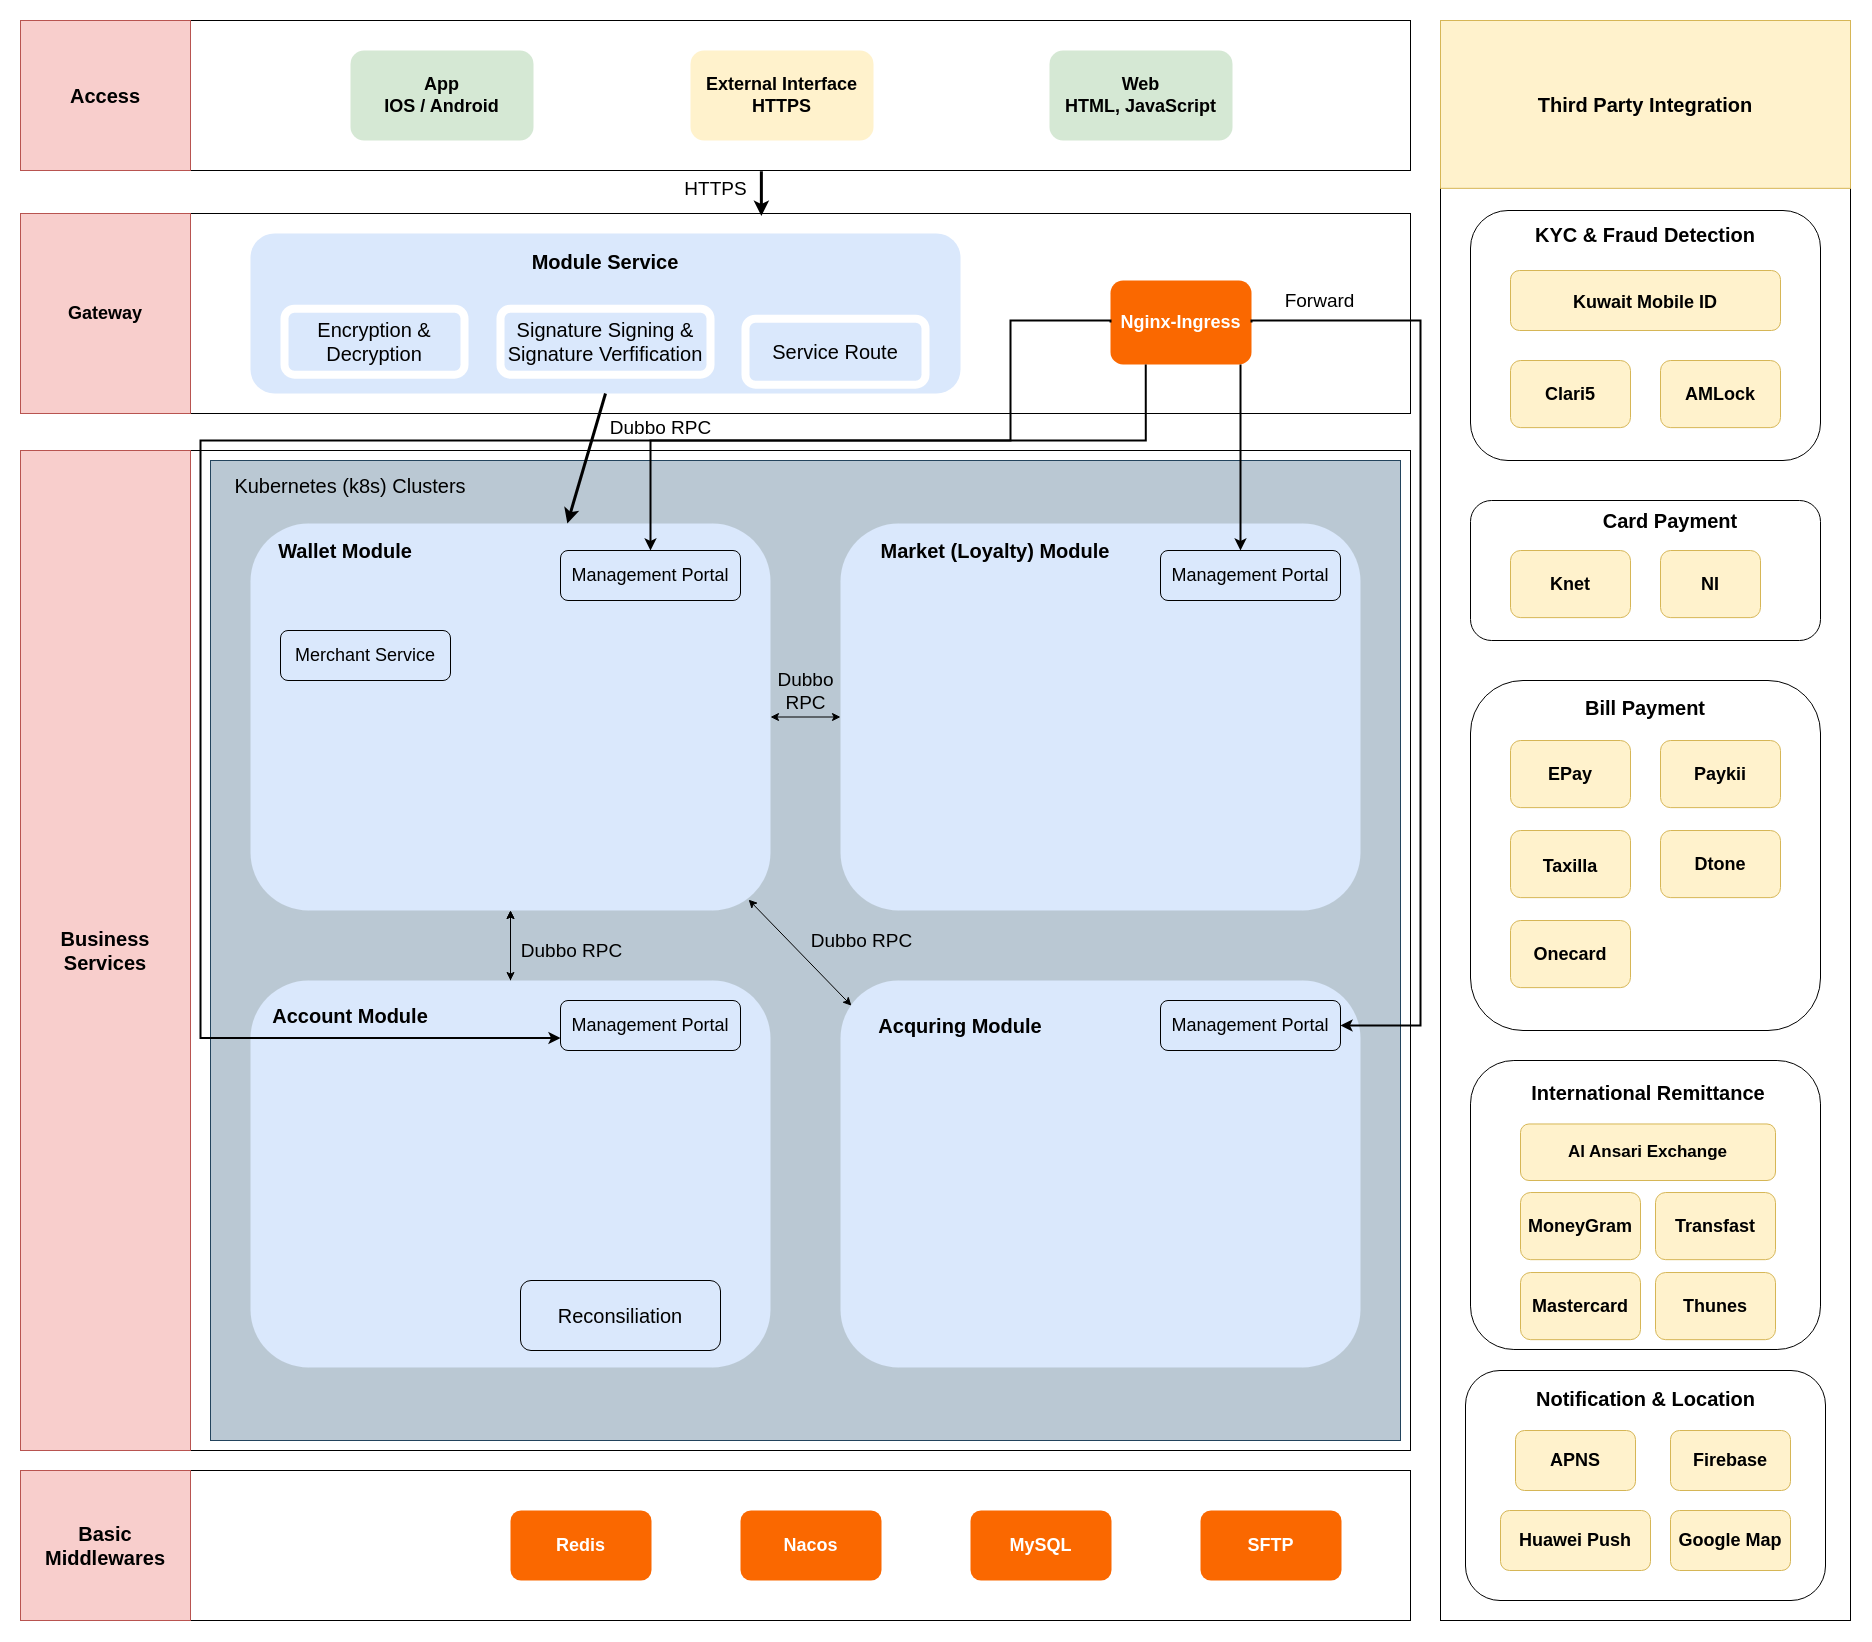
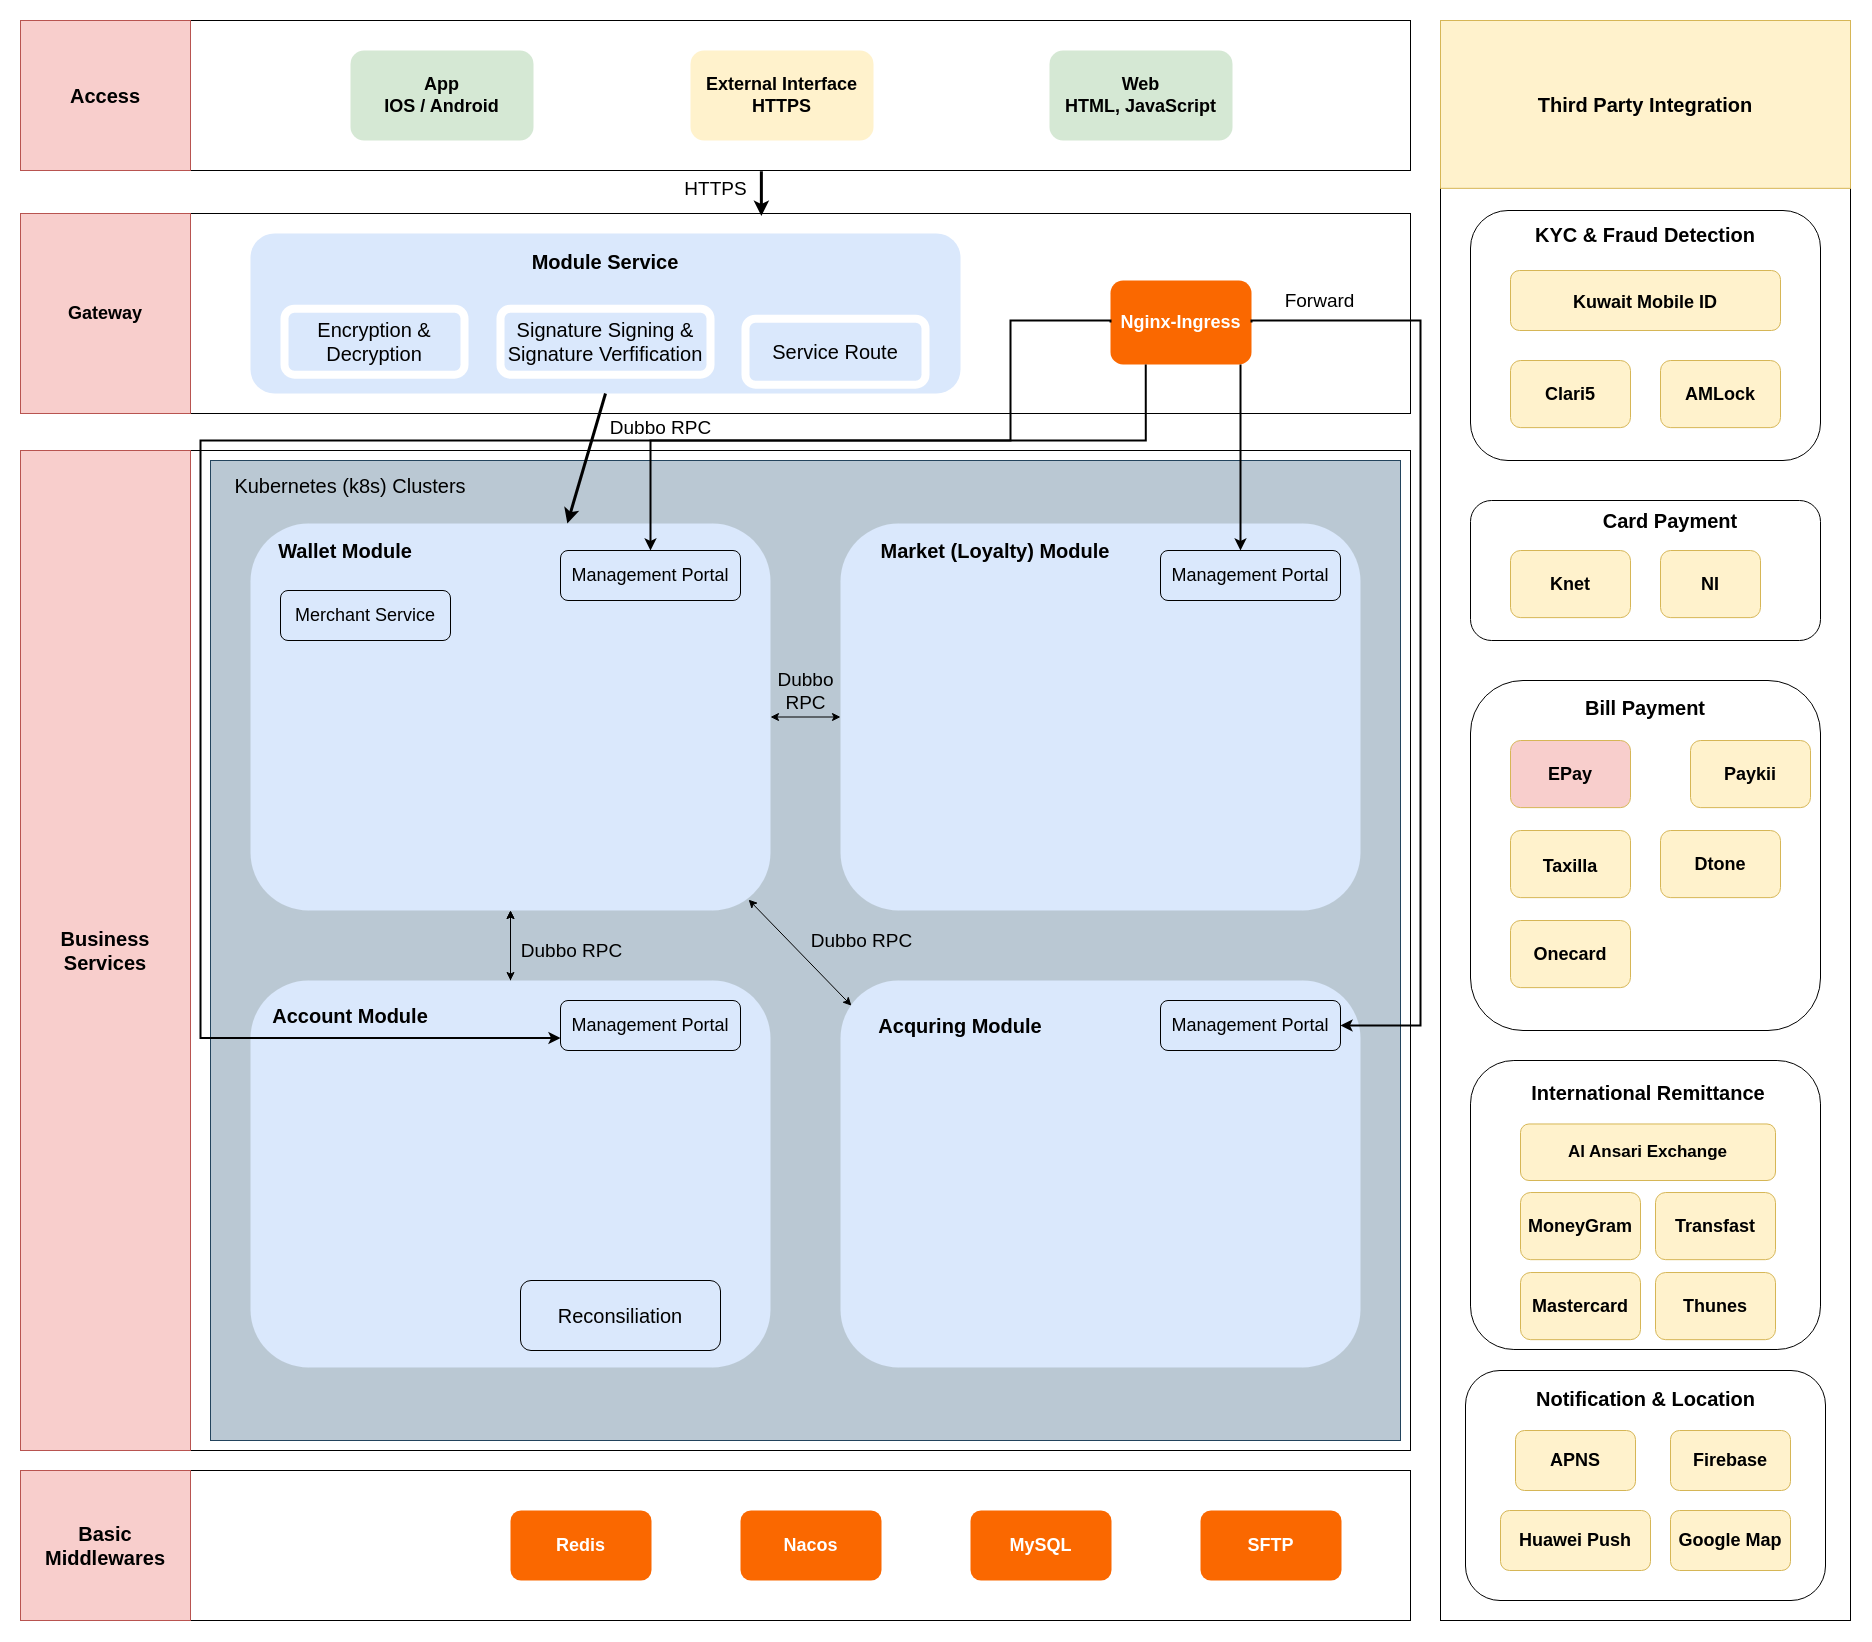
(366, 656) -> (366, 616)
(1571, 774) -> (1571, 774)
(1721, 774) -> (1751, 774)
